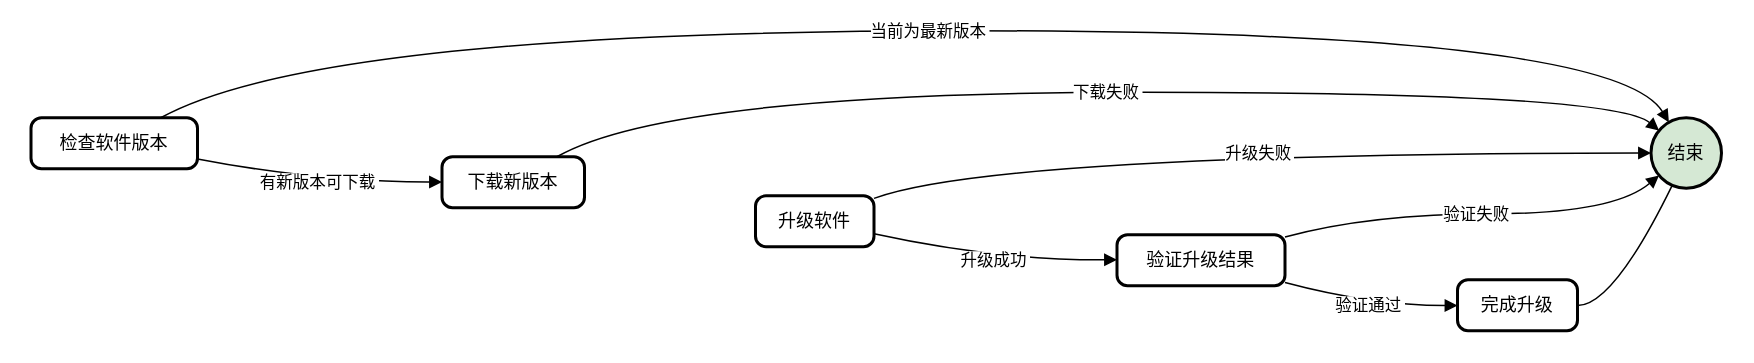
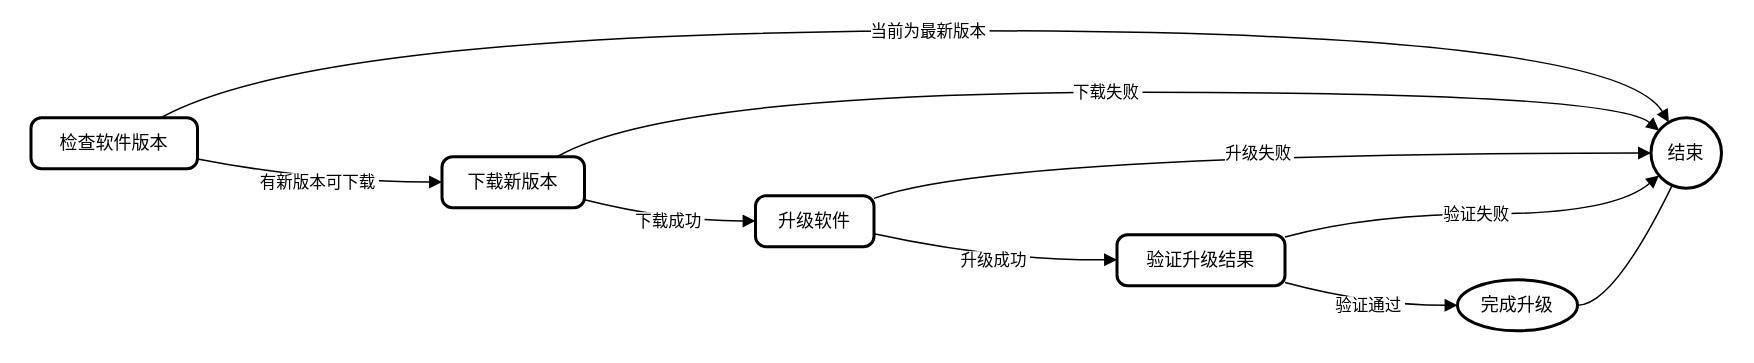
(1686, 153) -> (1686, 153)
none -> (663, 215)
(1517, 305) -> (1517, 305)
